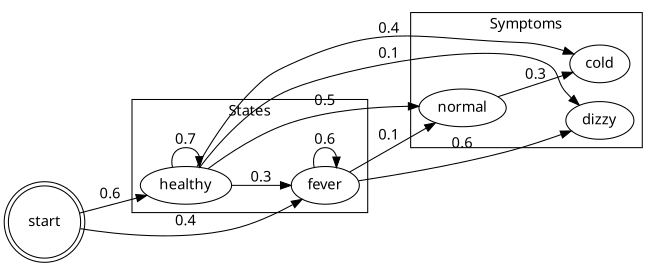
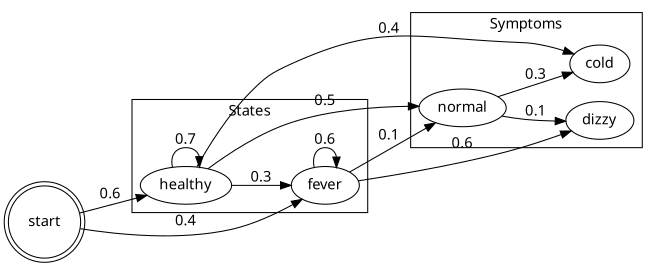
(379, 65) -> (529, 120)
